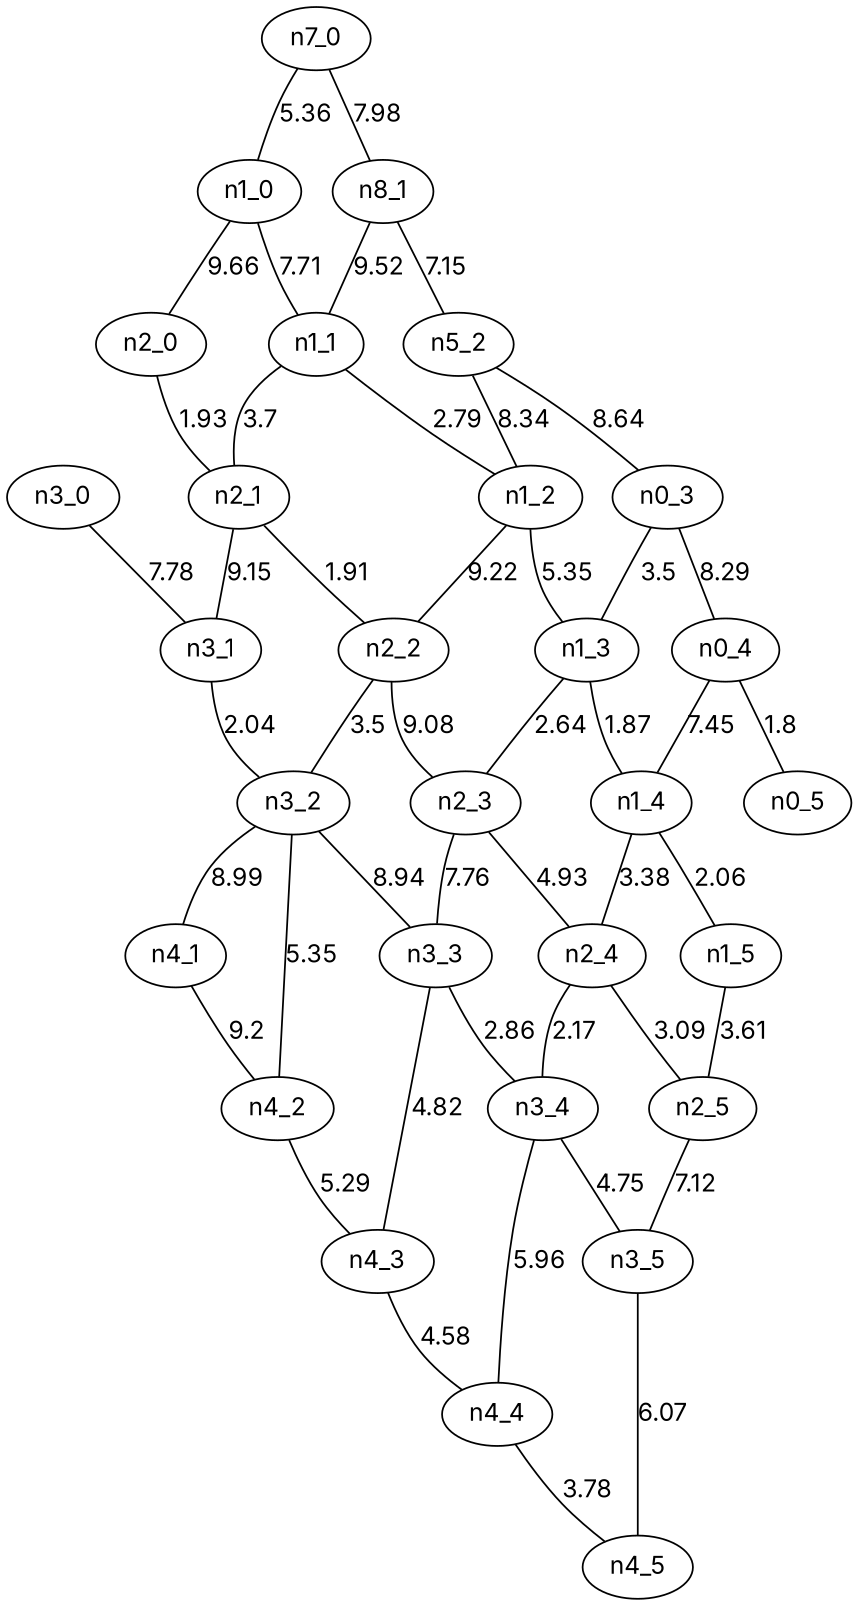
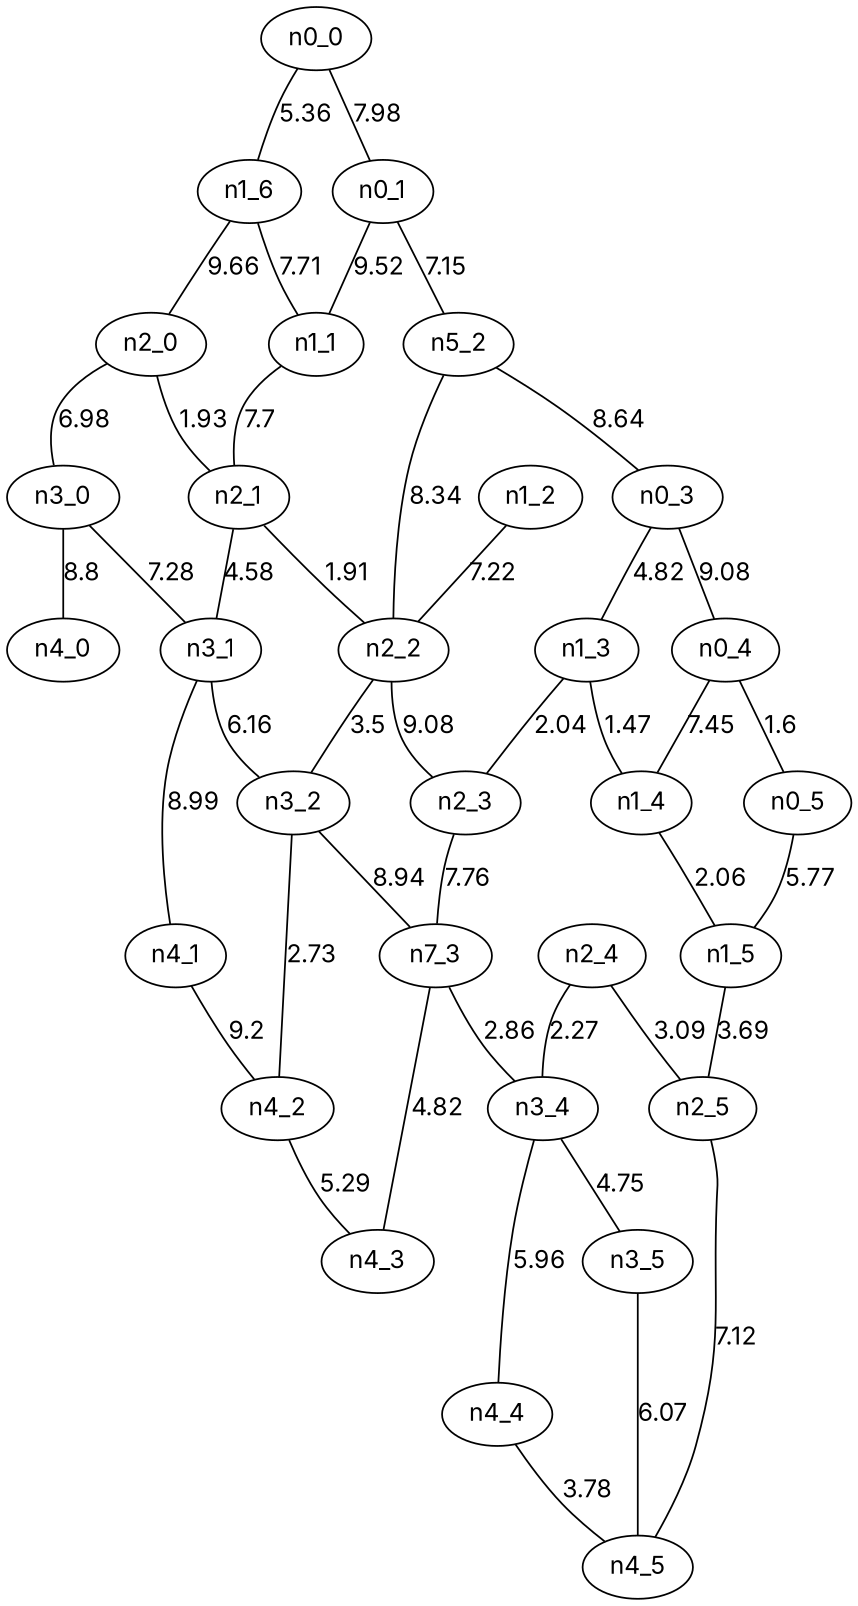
(316, 39) -> (316, 39)
(249, 192) -> (249, 192)
(383, 192) -> (383, 192)
none -> (60, 404)
(261, 421) -> (261, 421)
(495, 421) -> (404, 493)
(419, 424) -> none
(172, 574) -> (172, 574)
(249, 574) -> (249, 574)
(493, 574) -> (493, 574)
(659, 574) -> (659, 574)
(726, 574) -> (726, 574)
(538, 579) -> none
none -> (63, 650)
(250, 726) -> (250, 726)
(561, 726) -> (561, 726)
(629, 726) -> (629, 726)
(781, 726) -> (781, 726)
(209, 868) -> (164, 800)
(529, 879) -> none
(617, 879) -> none
none -> (780, 884)
(312, 956) -> (312, 956)
(436, 956) -> (436, 956)
(575, 1032) -> (575, 1032)
(744, 1032) -> (744, 1032)
(669, 1185) -> (714, 1344)
(417, 1347) -> none
